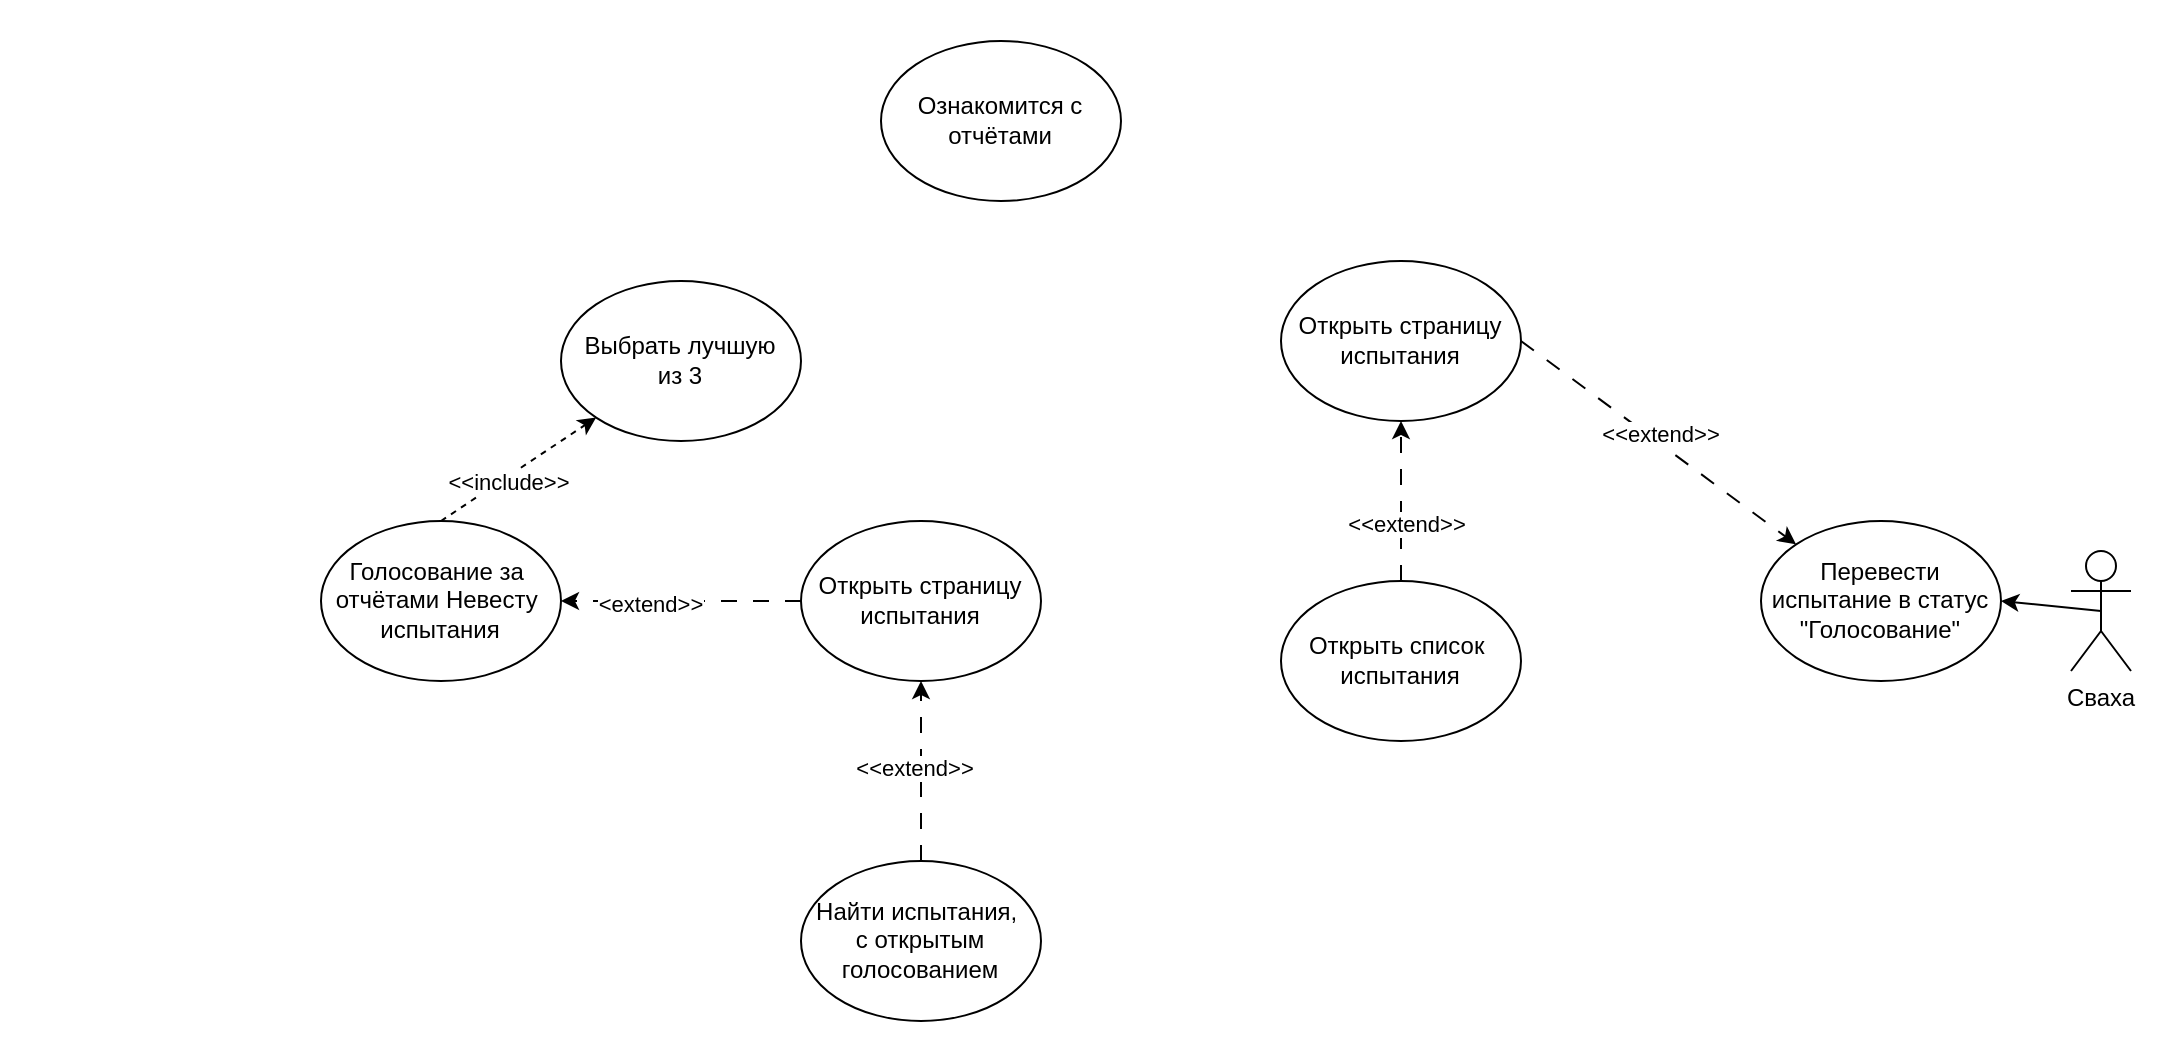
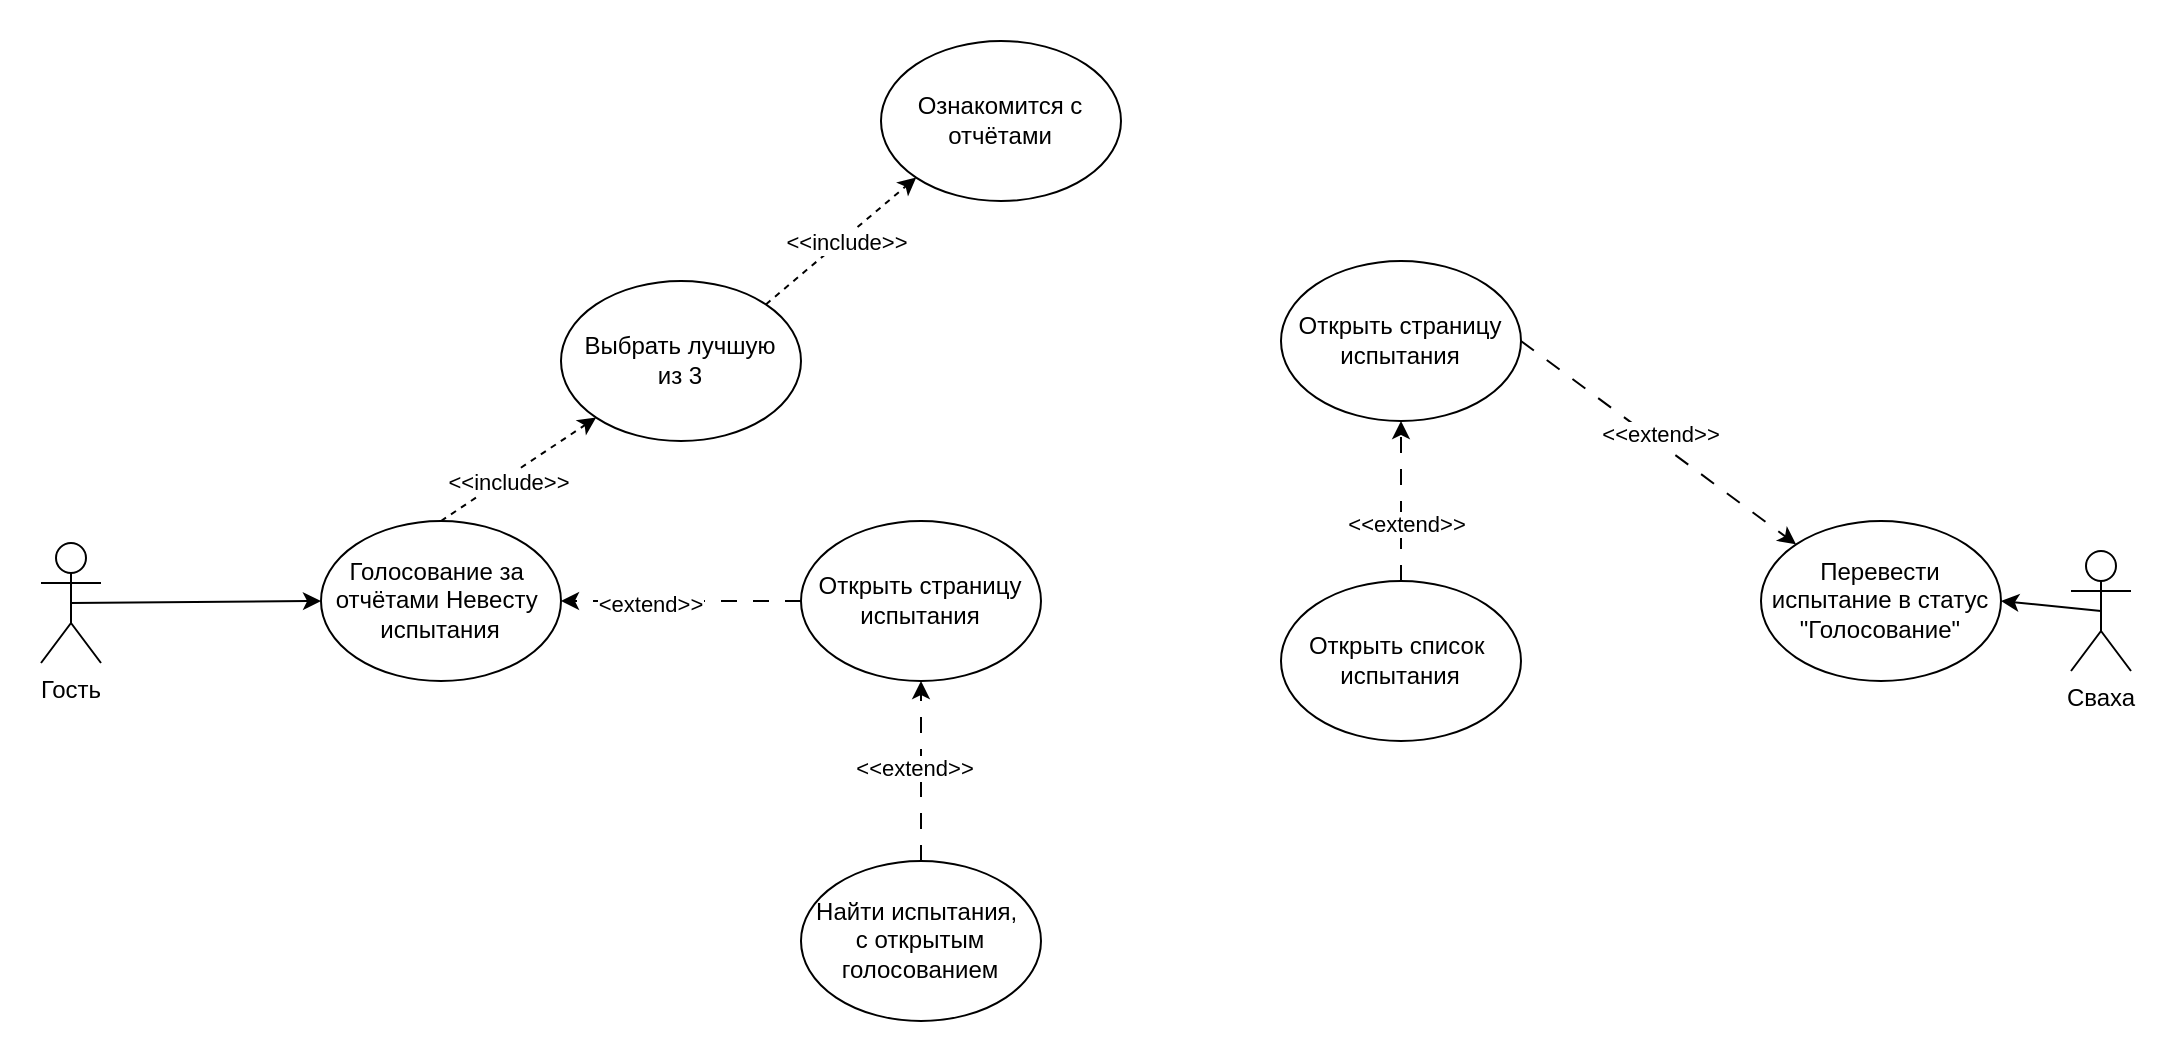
none -> (807, 270)
none -> (199, 602)
none -> (71, 603)
